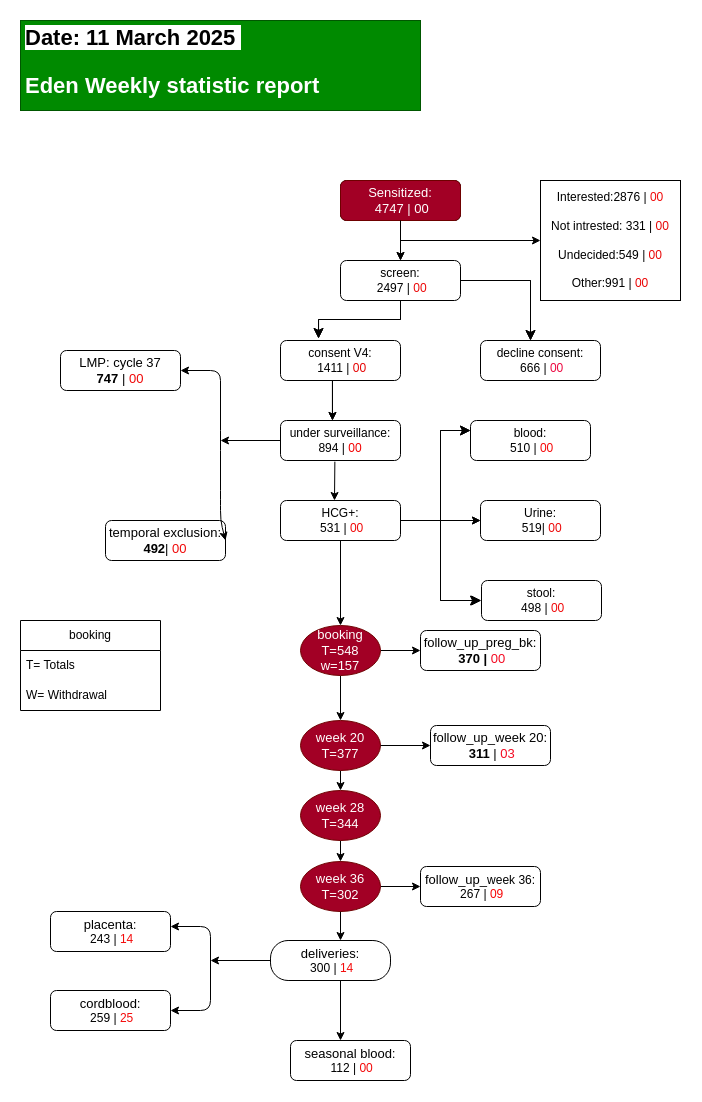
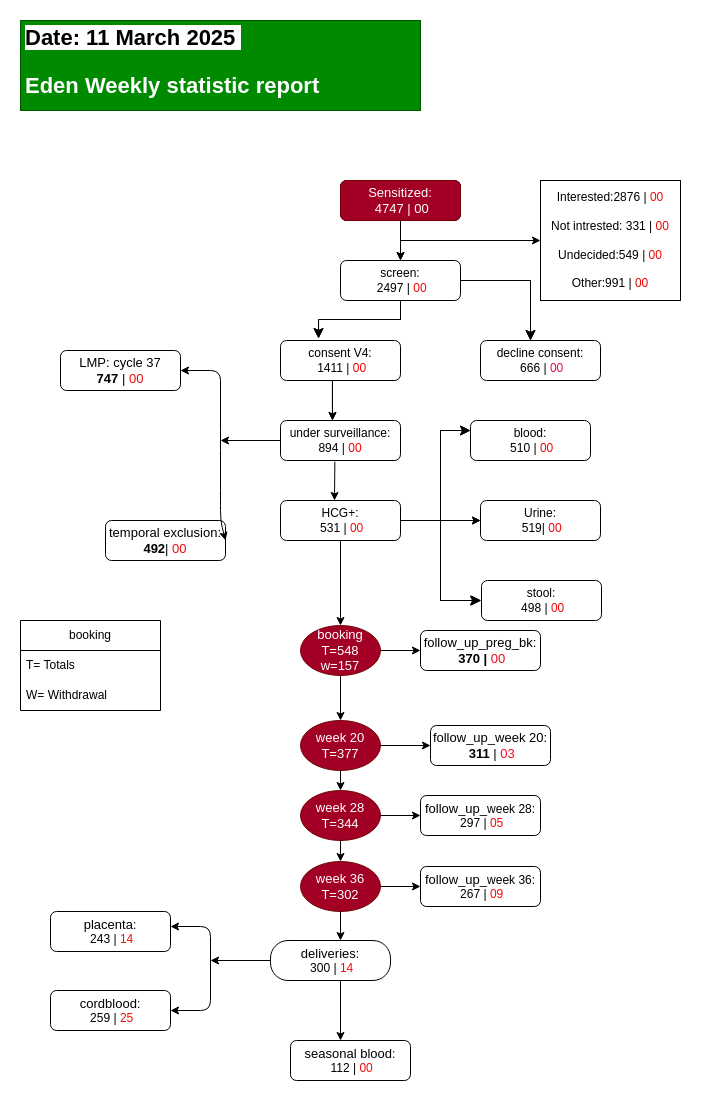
none -> (397, 816)
none -> (481, 816)
